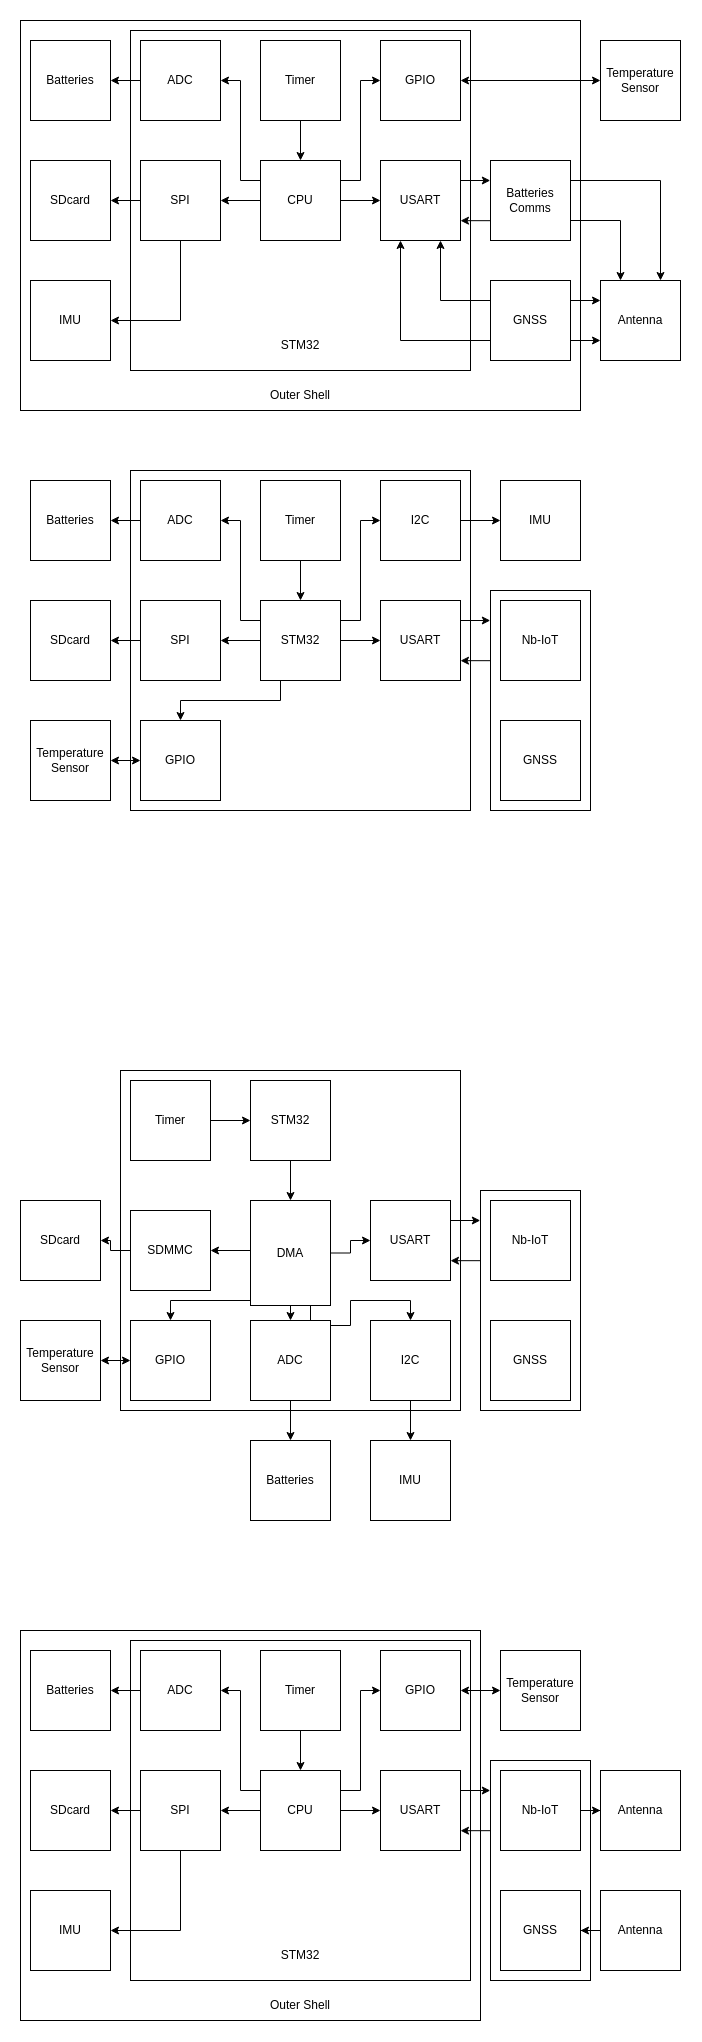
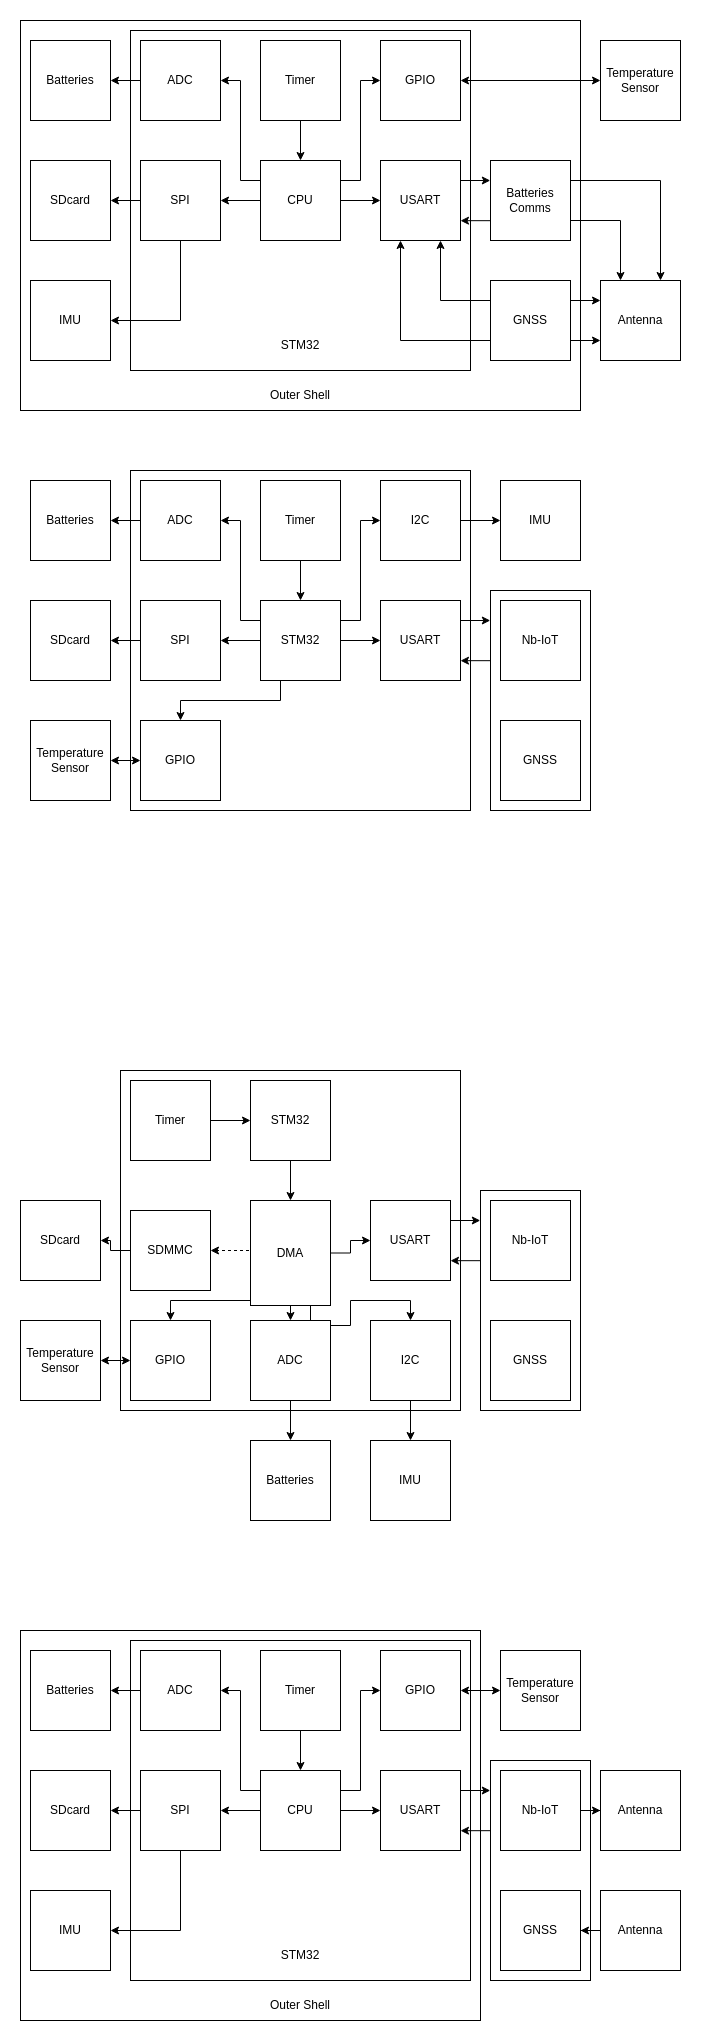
(235, 1251) -> (235, 1251)
